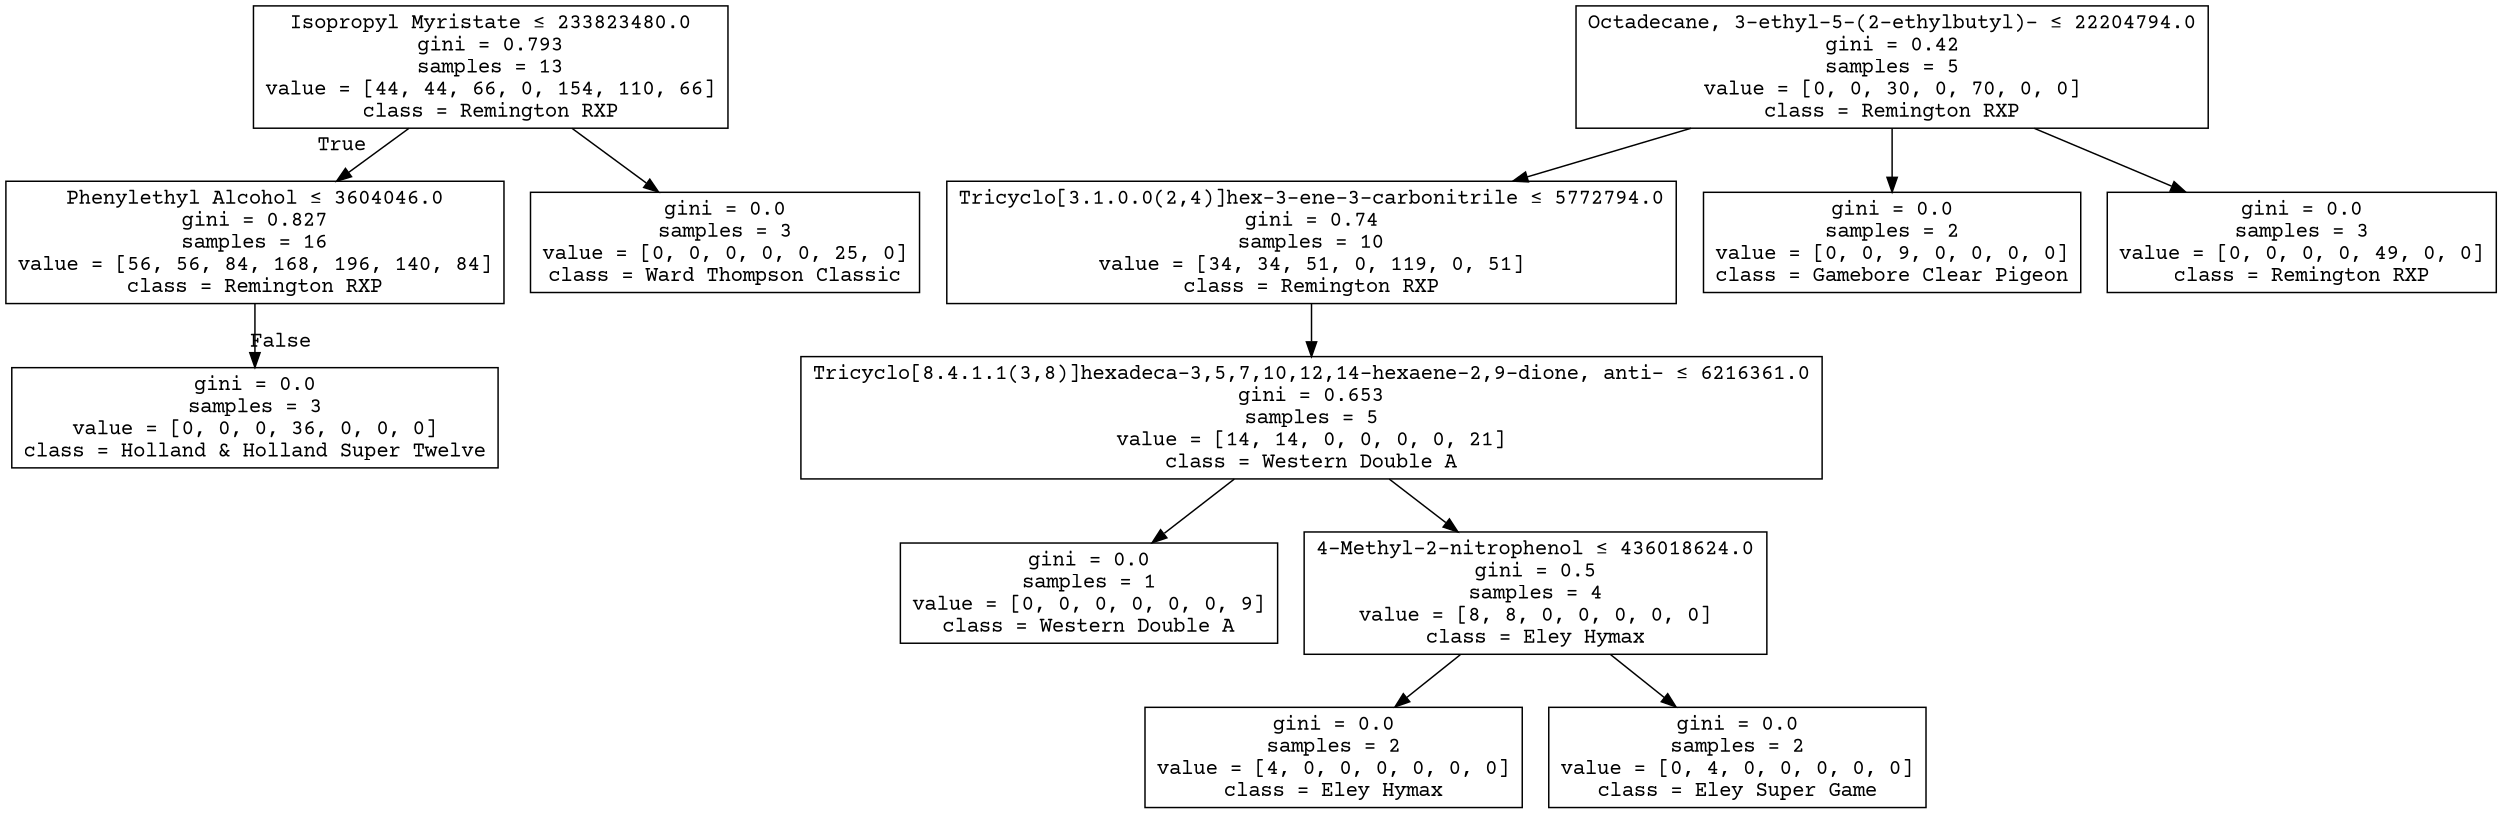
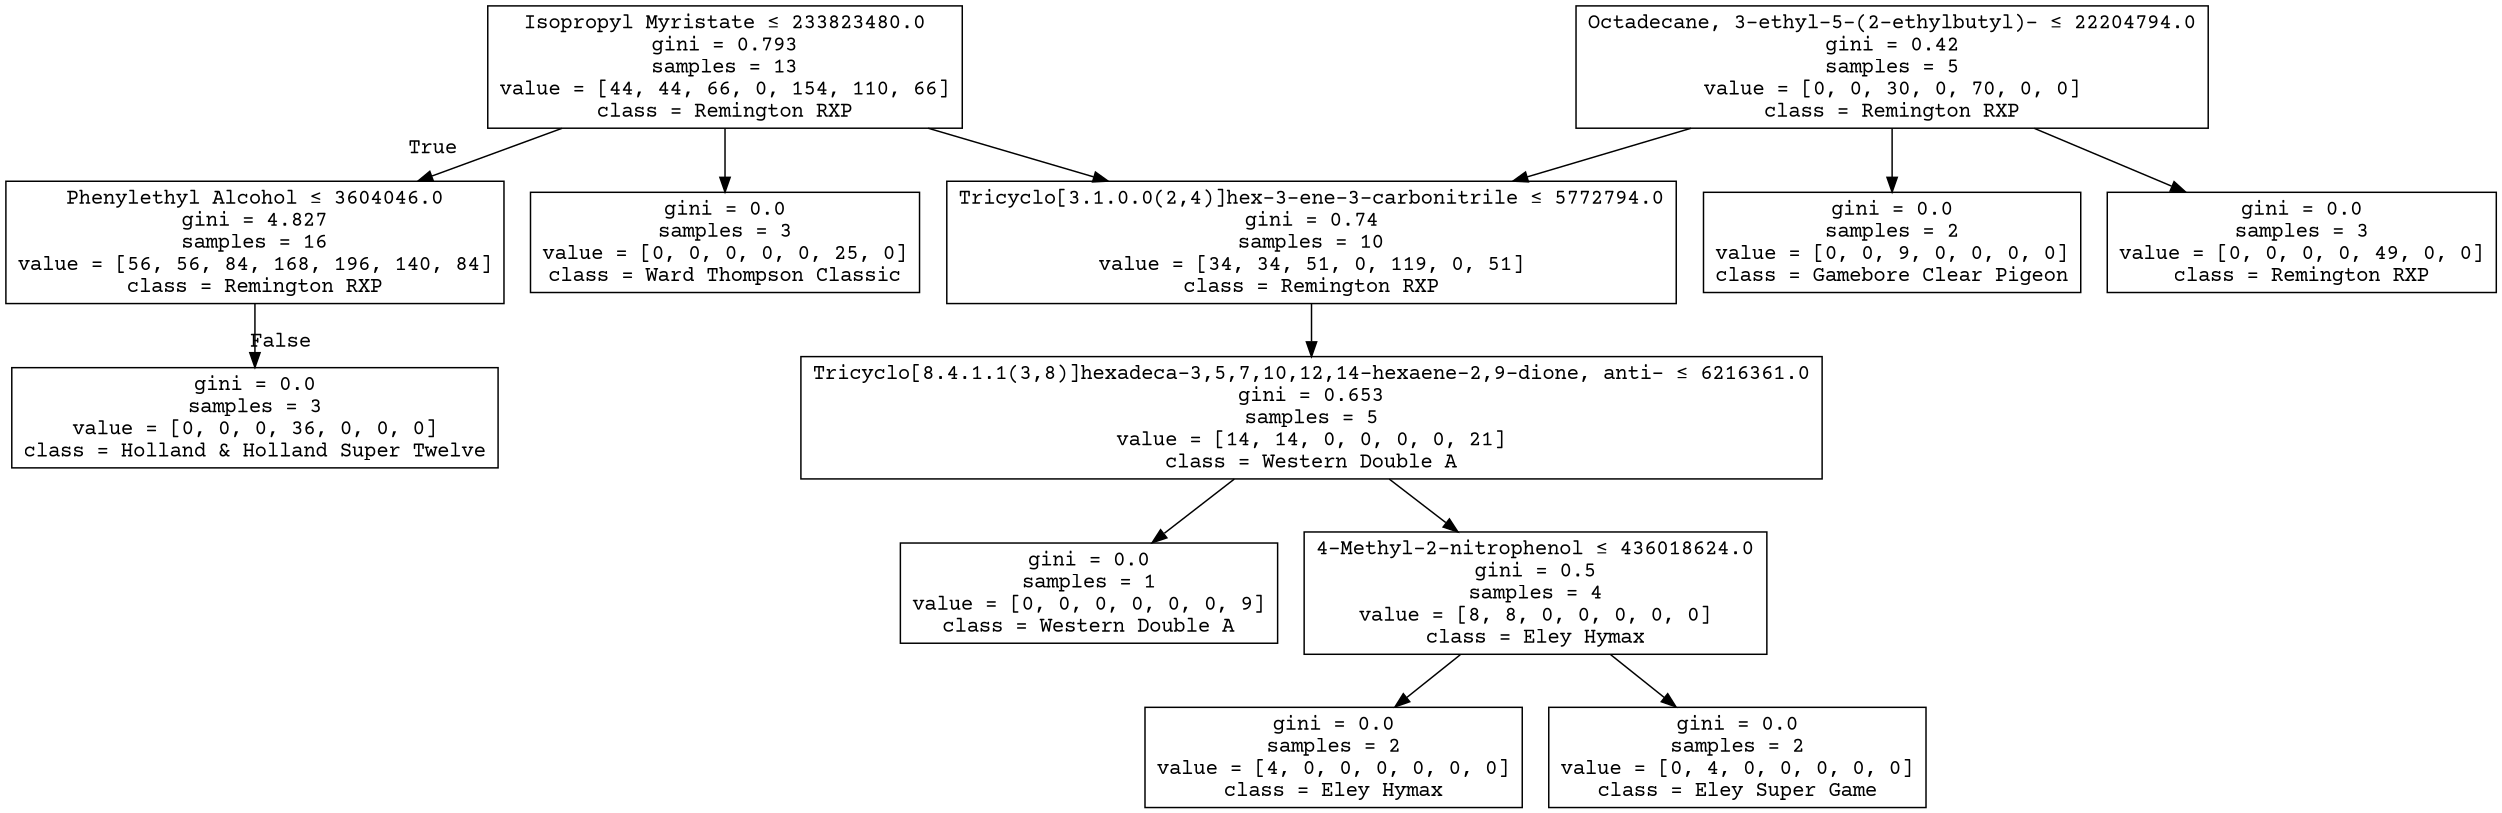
none -> (1011, 153)
(255, 220) -> (255, 220)
